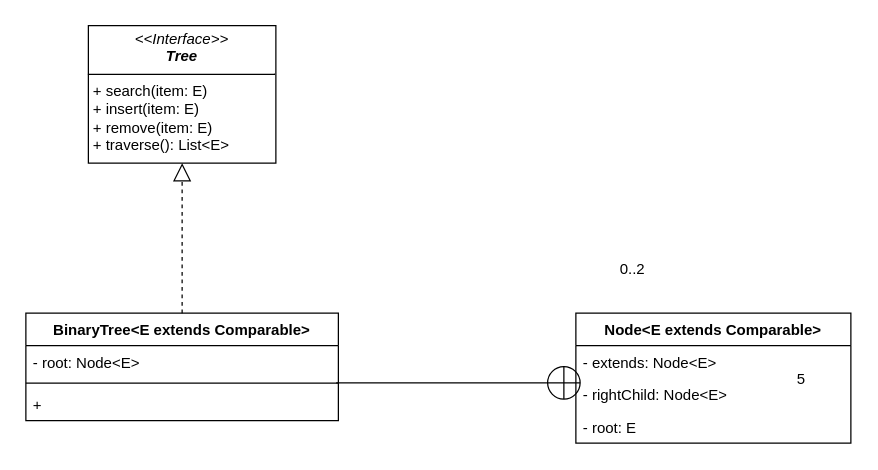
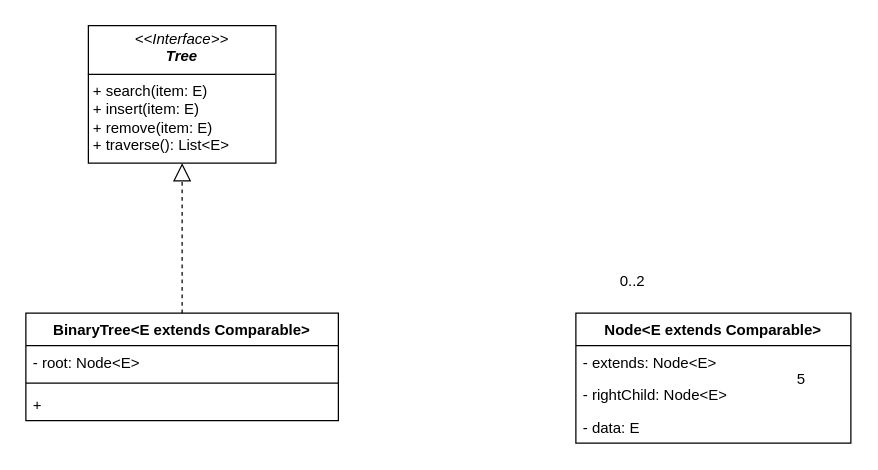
(632, 269) -> (632, 282)
(443, 383) -> none
(615, 428) -> (615, 428)
